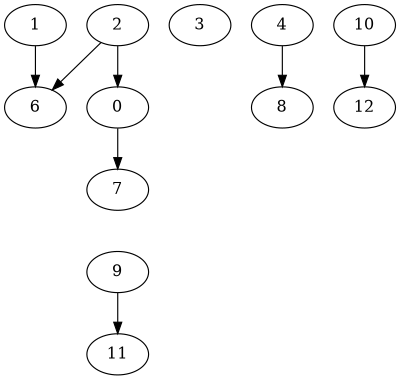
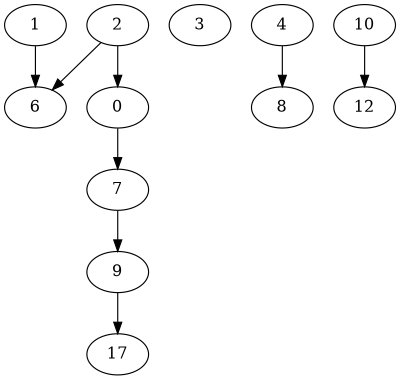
none -> (118, 225)
(118, 354) -> (118, 354)
